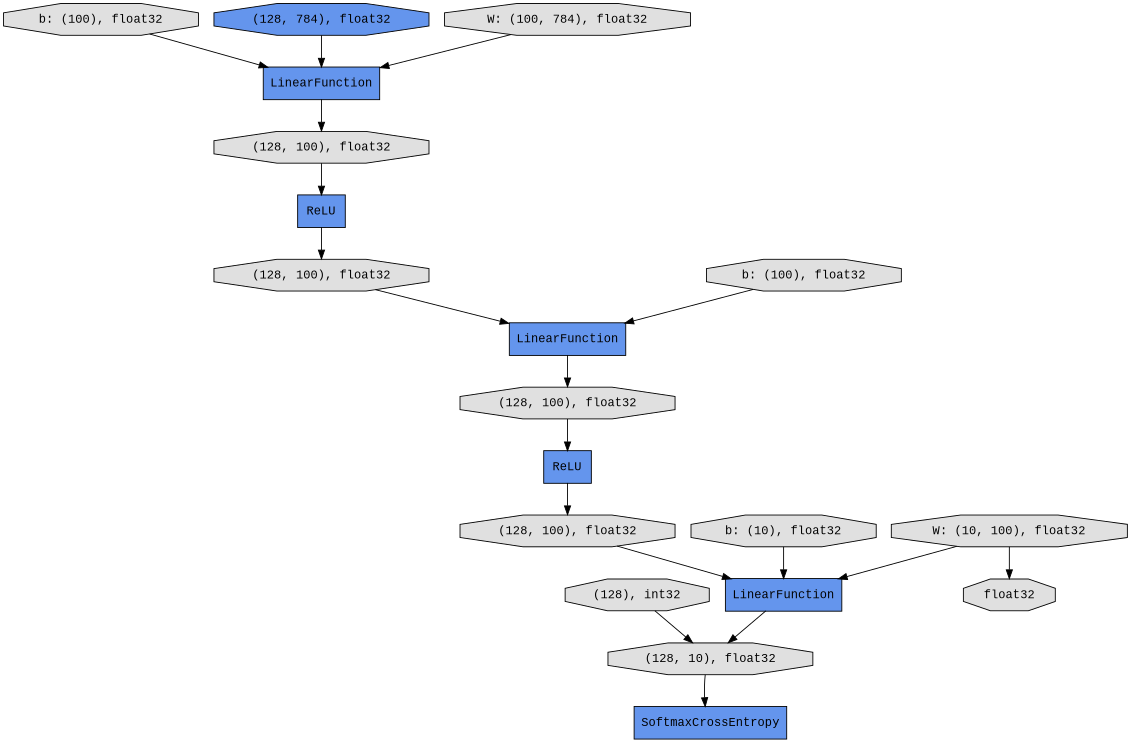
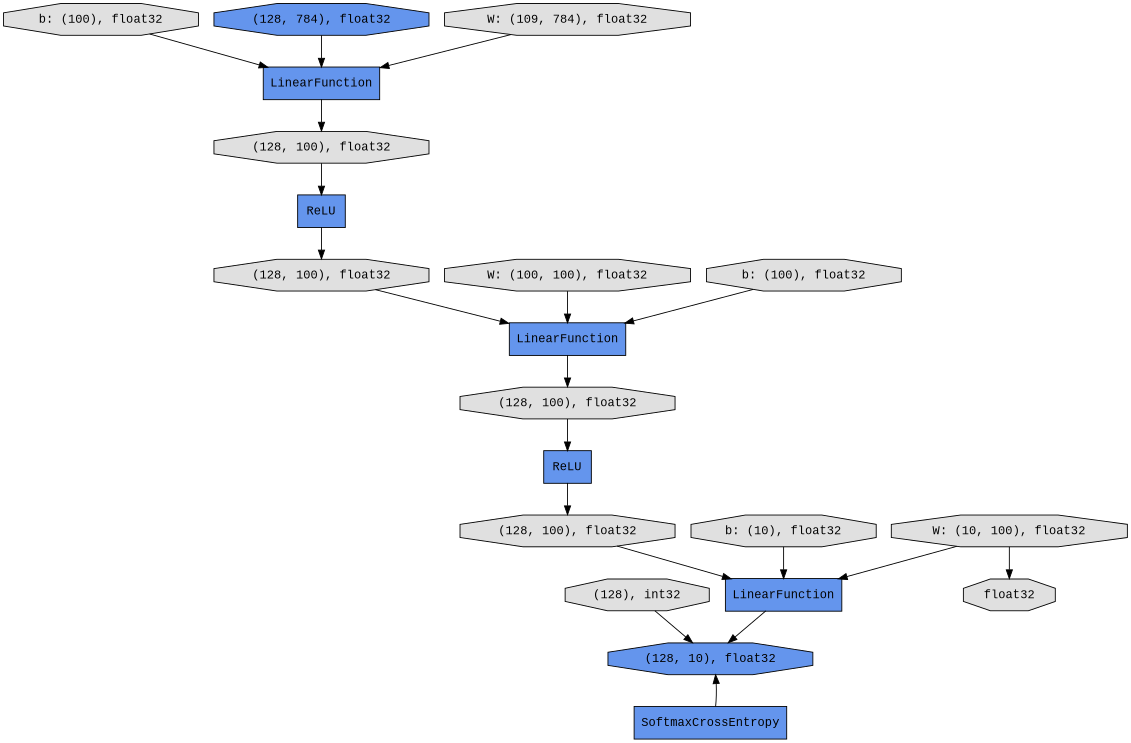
(568, 19) -> (568, 19)
none -> (568, 275)
(710, 659) -> (710, 659)
(705, 686) -> (716, 695)
